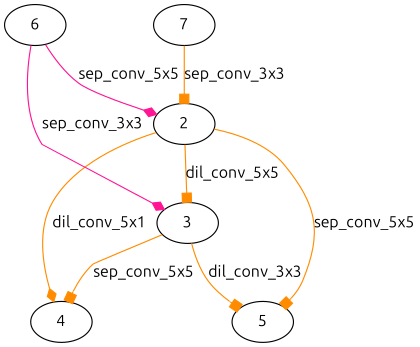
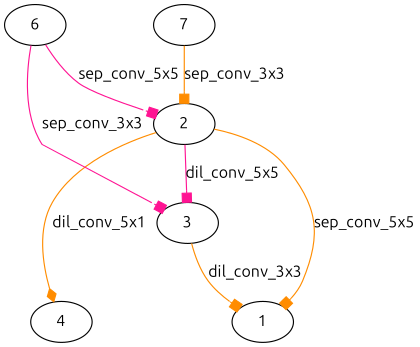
(87, 88) -> (87, 88)
(52, 150) -> (52, 150)
(186, 168) -> (186, 168)
(112, 256) -> none
(263, 322) -> (263, 322)
